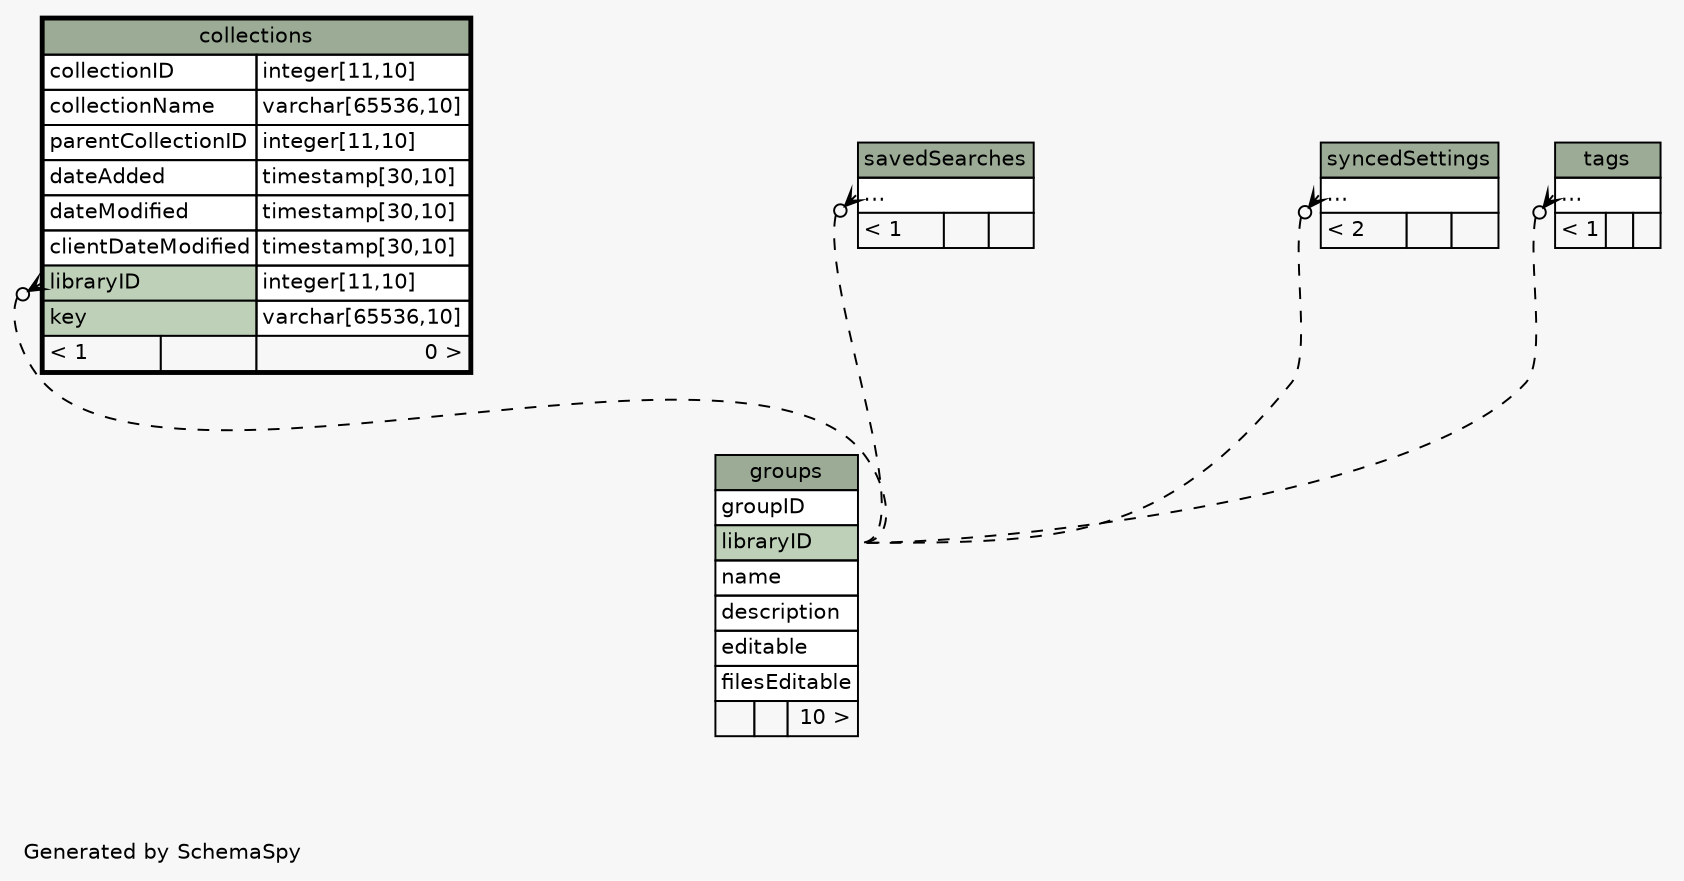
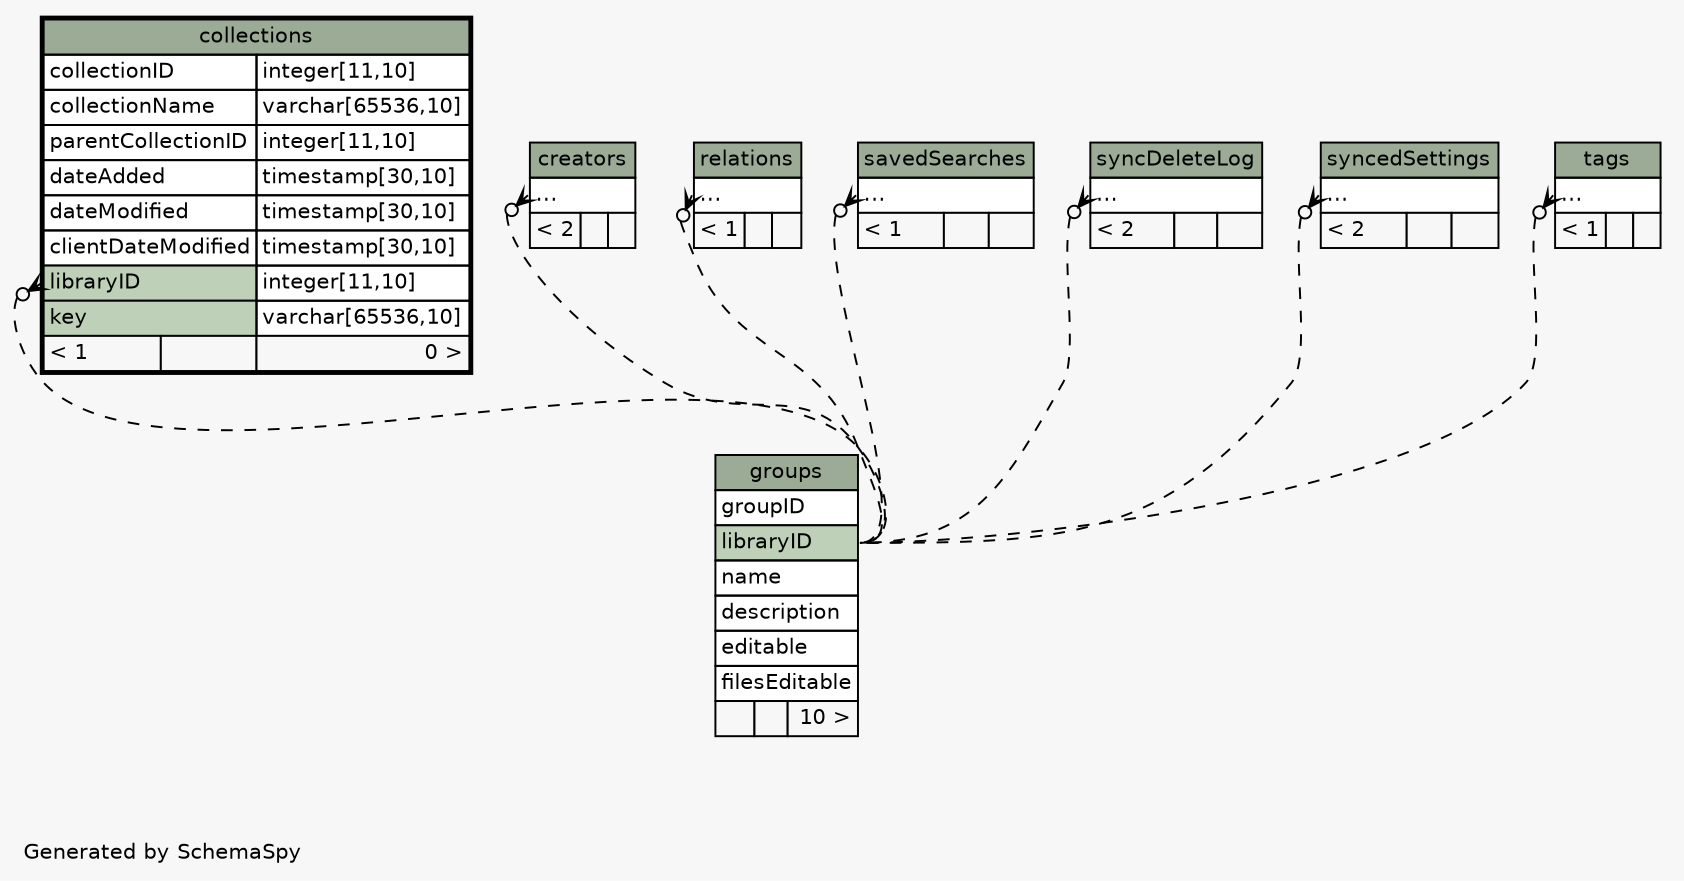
none -> (583, 195)
none -> (747, 195)
none -> (1176, 195)
